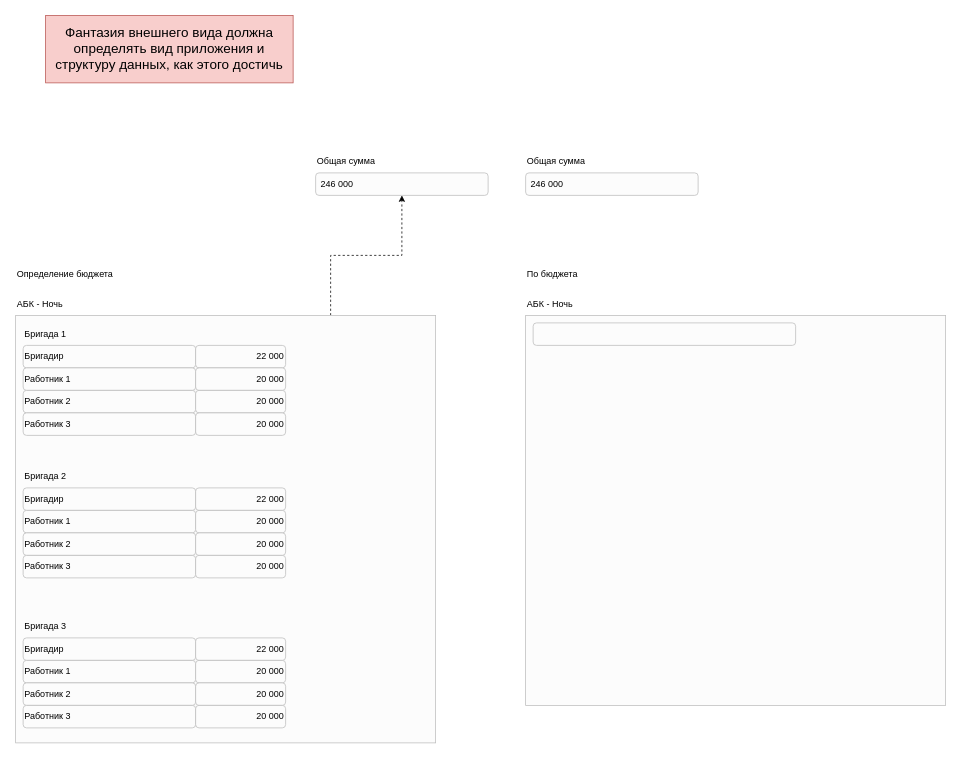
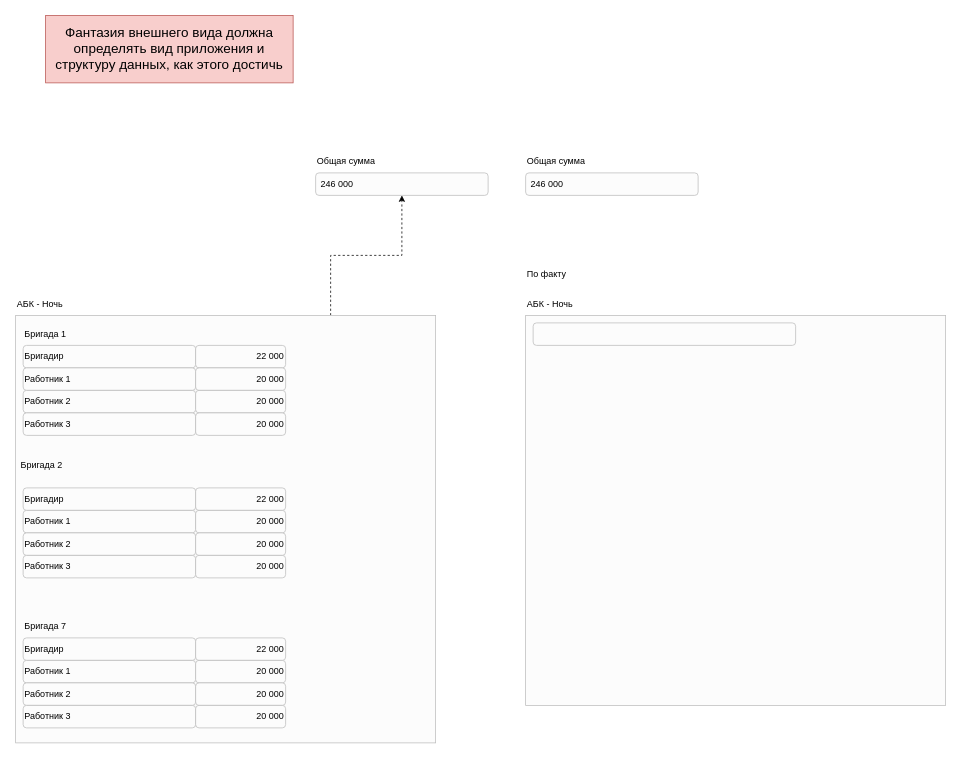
(132, 274) -> none
(551, 274) -> (546, 274)
(64, 477) -> (60, 465)
(46, 627) -> (46, 627)
